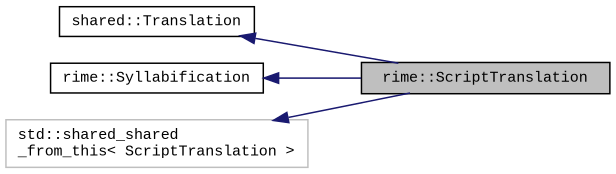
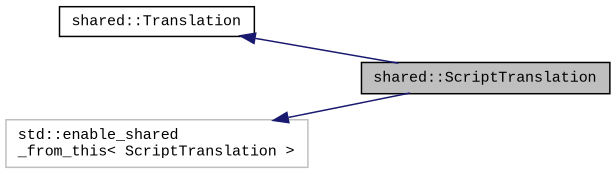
(157, 78) -> none
(486, 78) -> (486, 78)
(157, 144) -> (157, 144)
